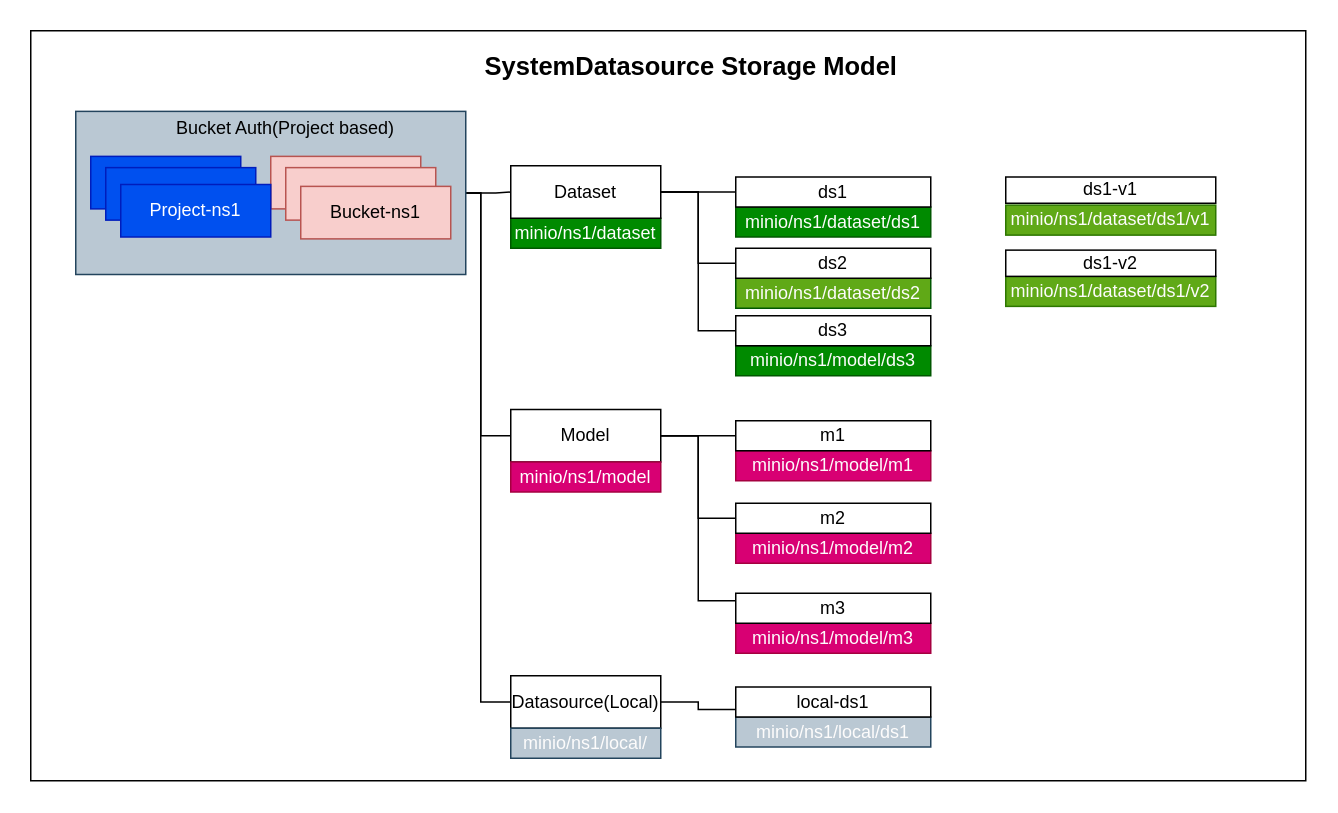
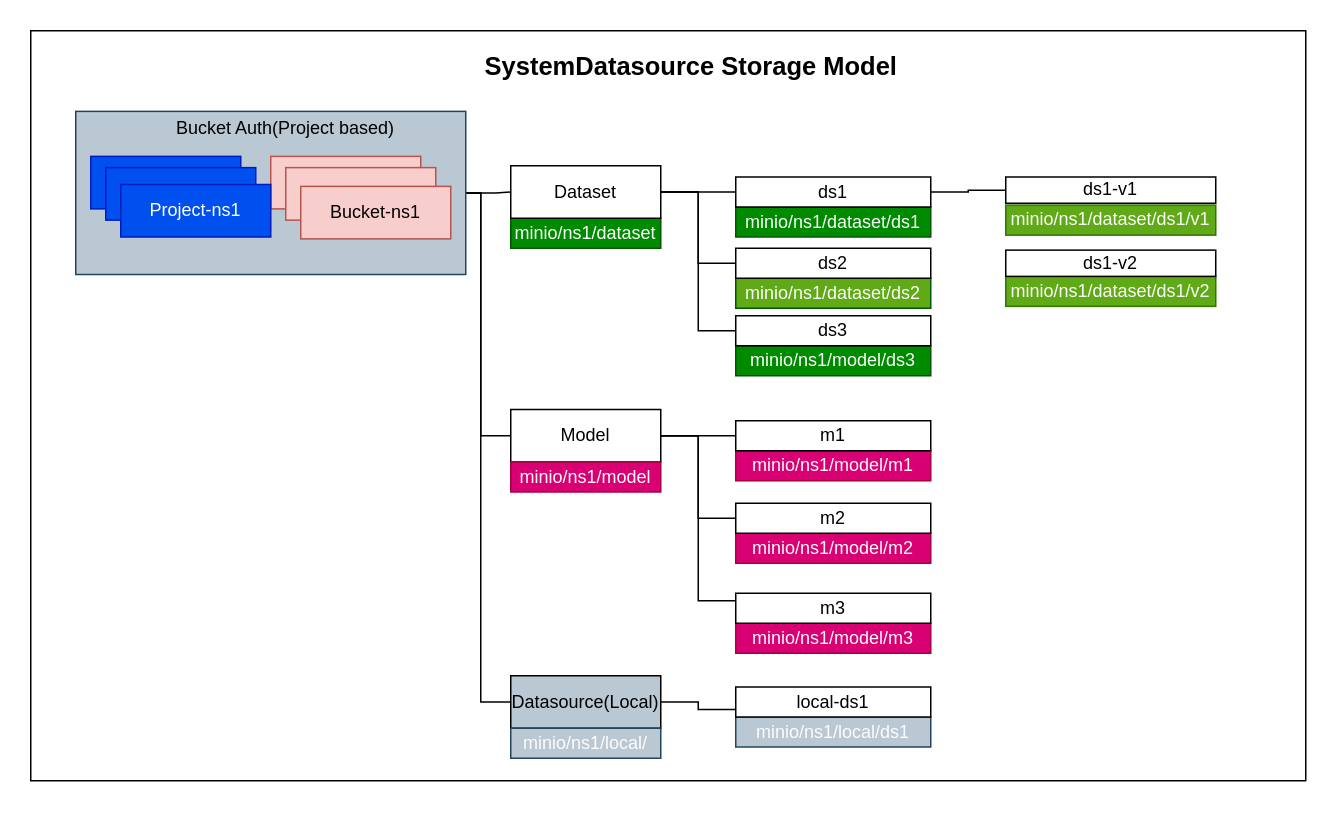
none -> (968, 192)
(586, 702) -> (586, 702)
